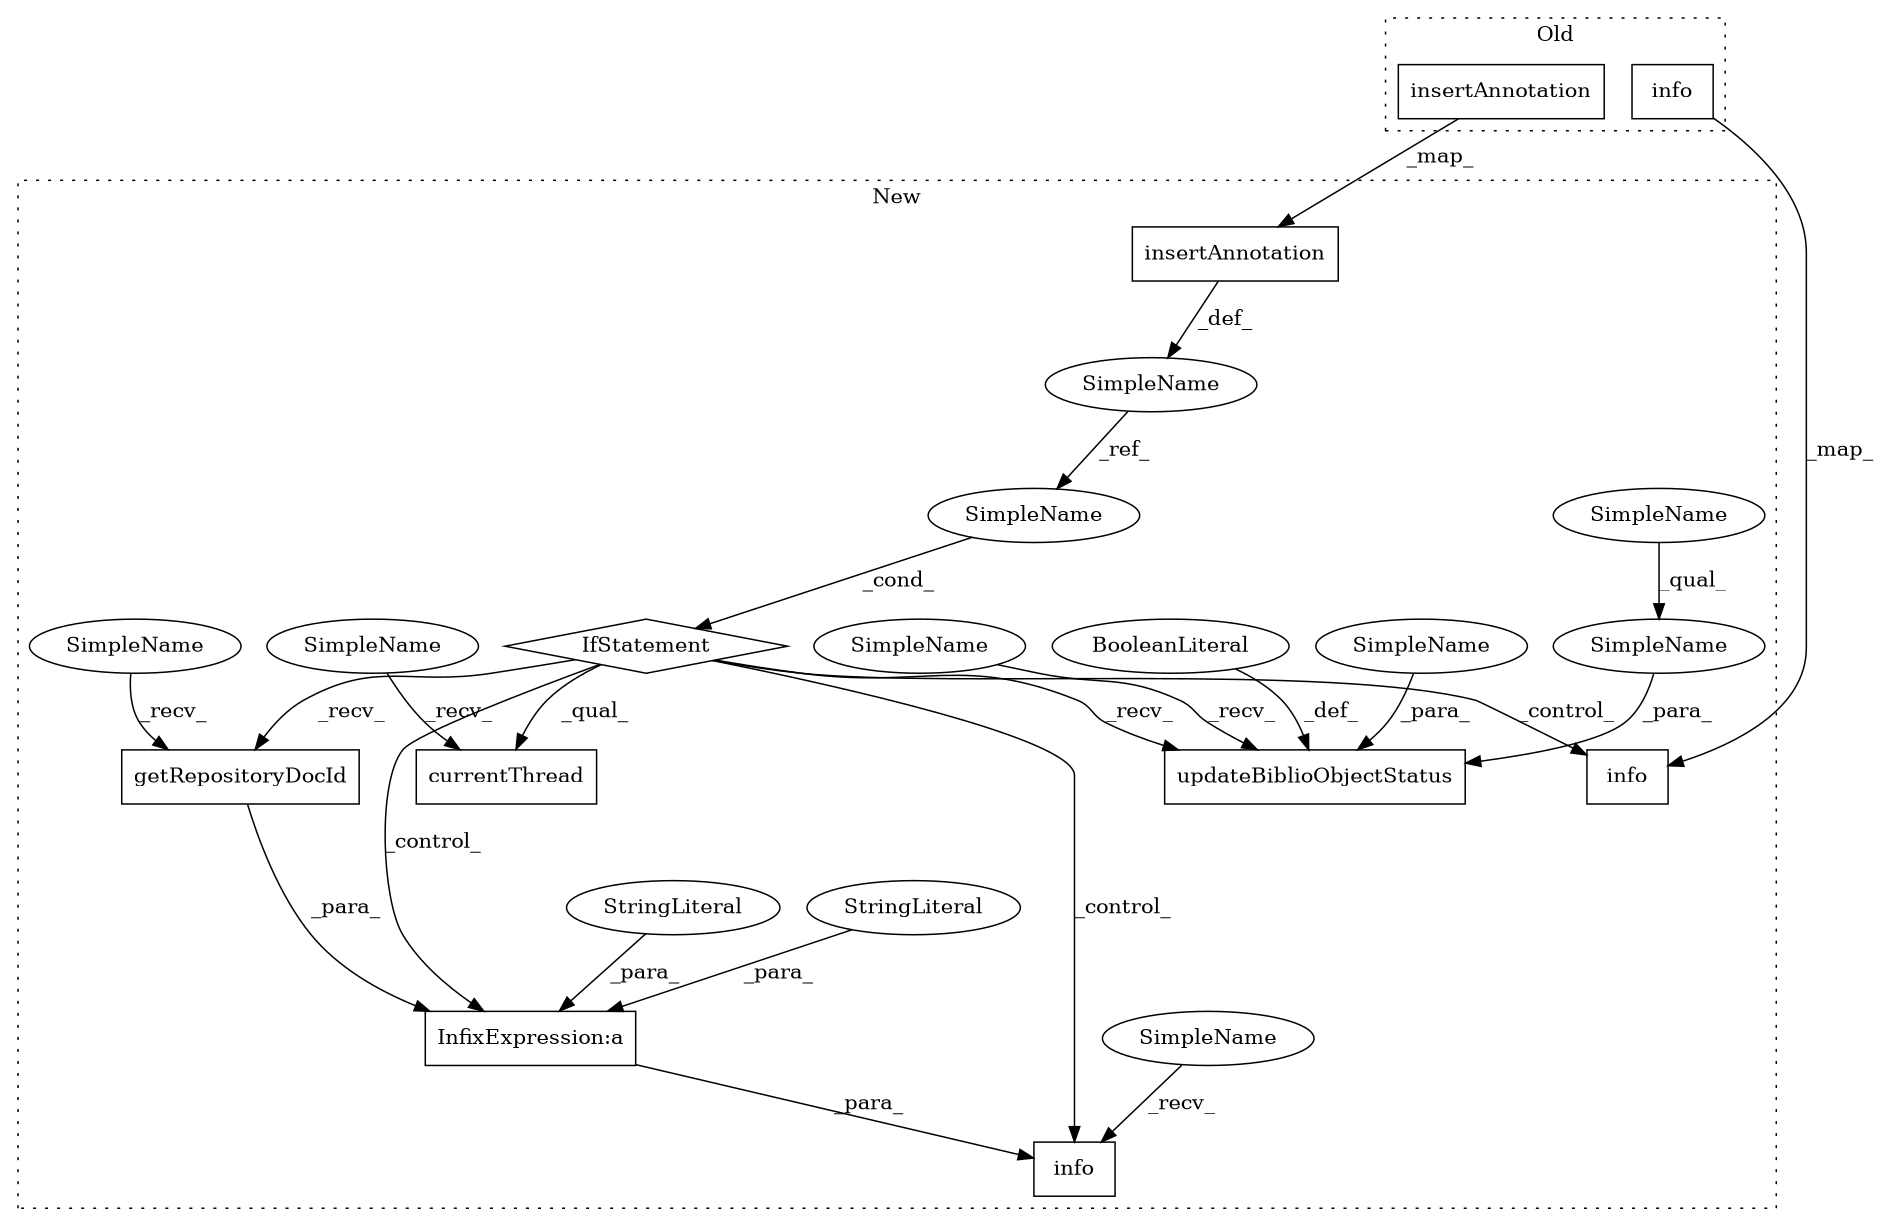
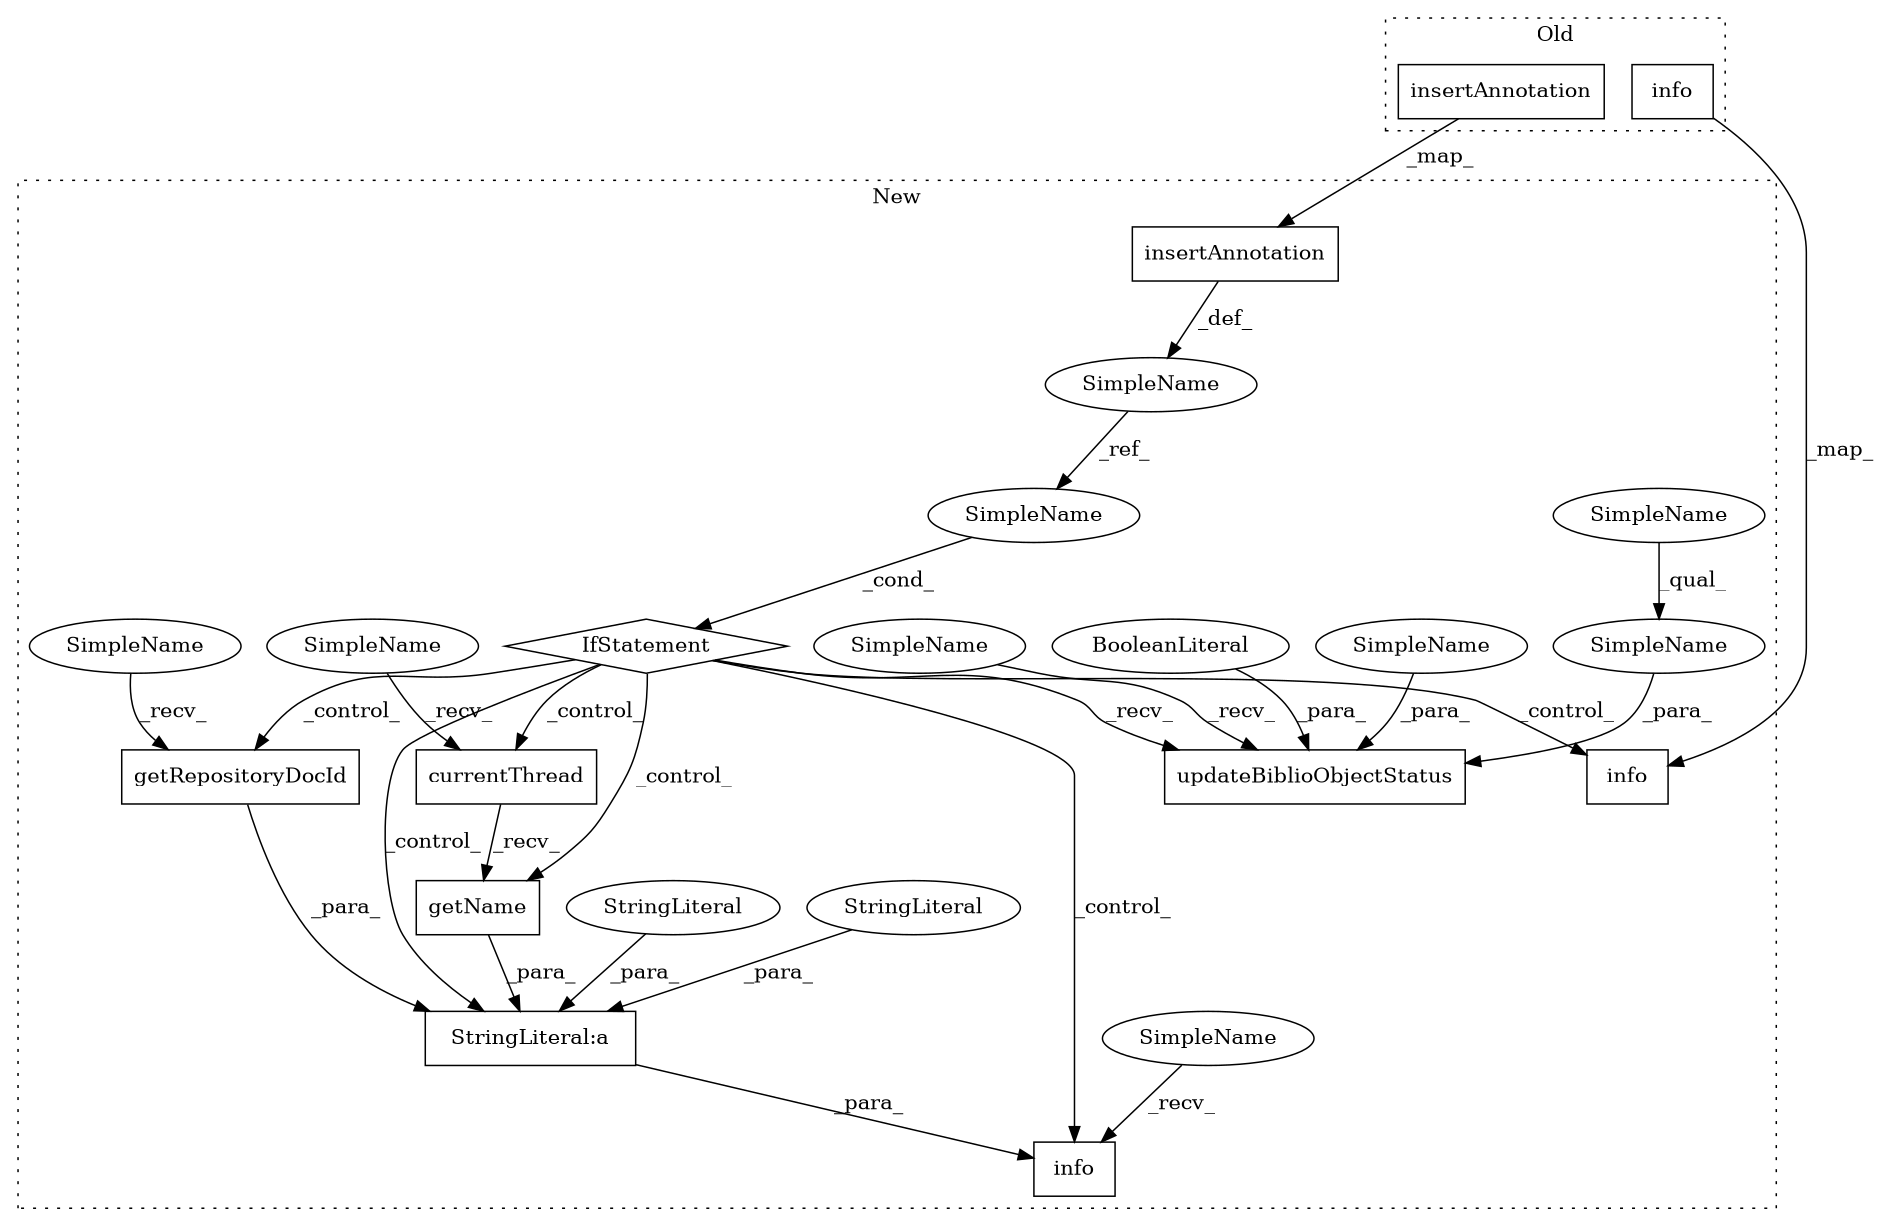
(352, 712) -> (352, 712)
(595, 712) -> (595, 712)
(1331, 712) -> (1331, 712)
none -> (478, 908)
(530, 1038) -> (530, 1038)
